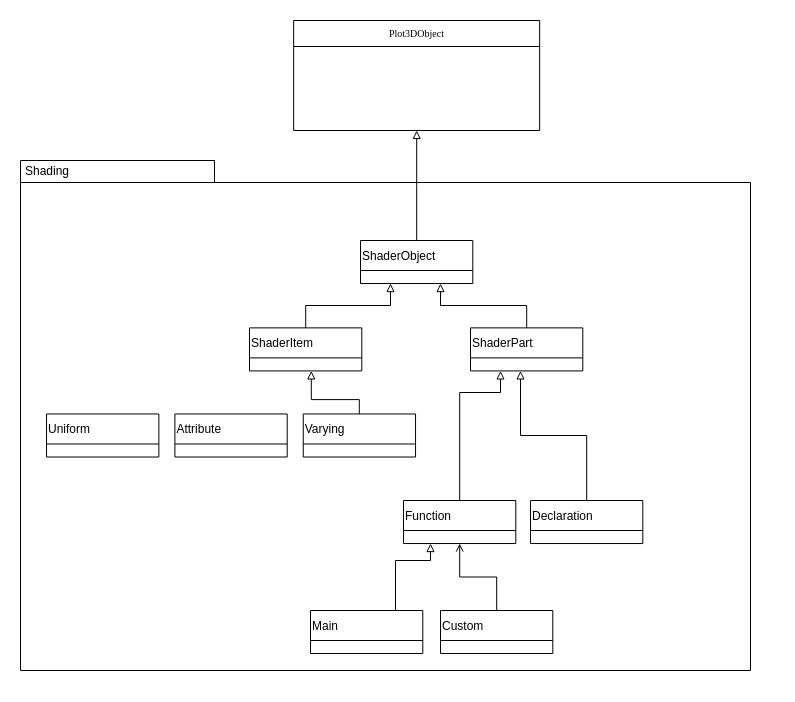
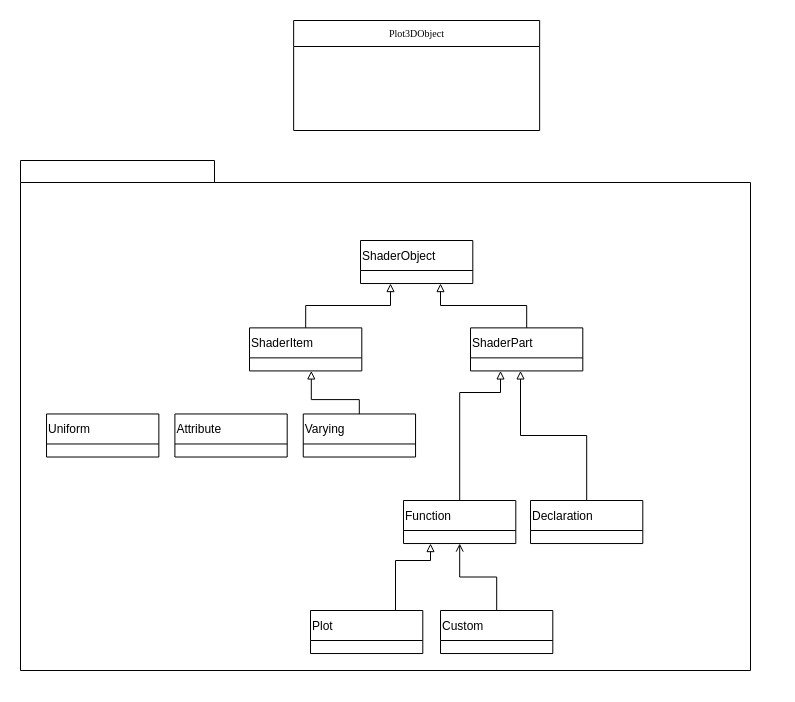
(100, 172) -> none
(417, 191) -> none
(324, 626) -> (324, 626)
